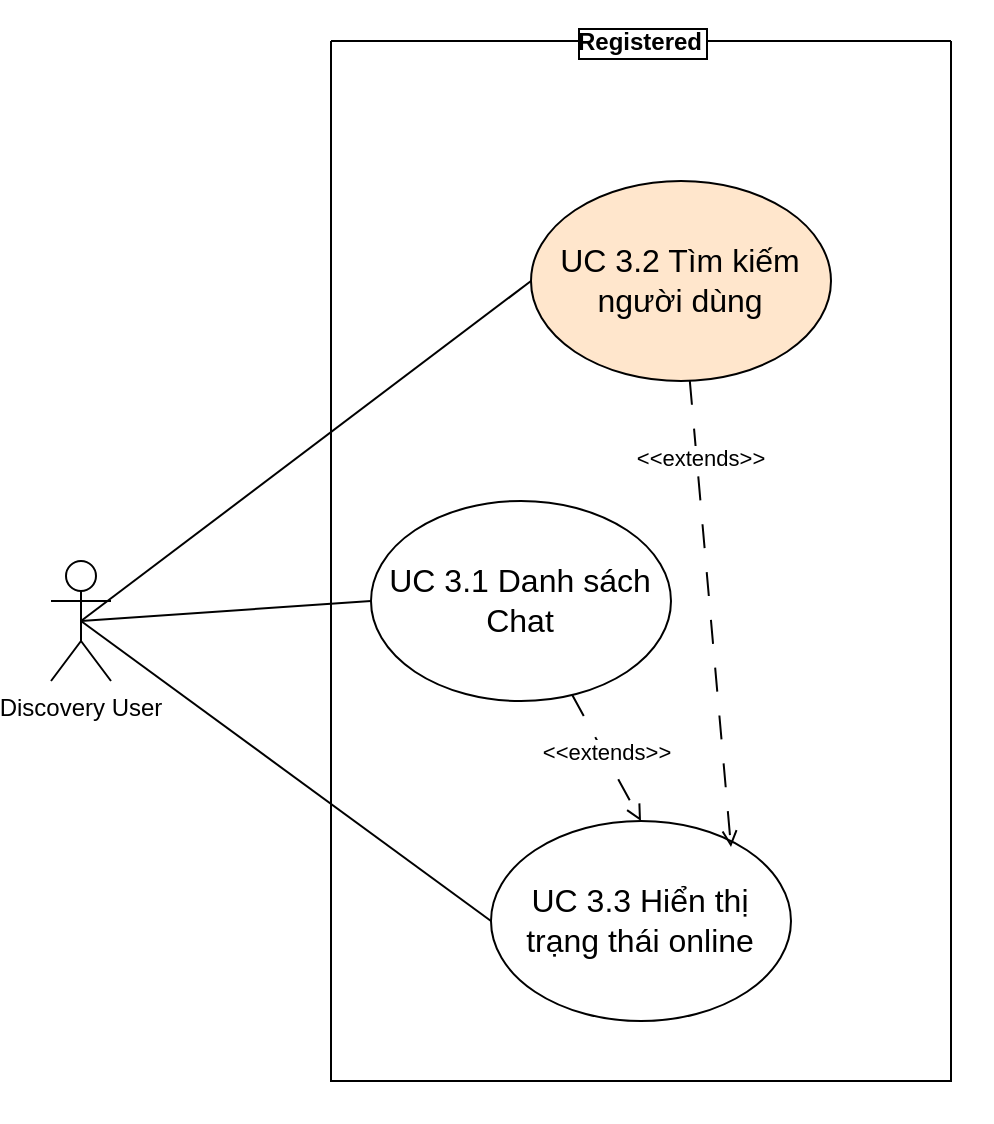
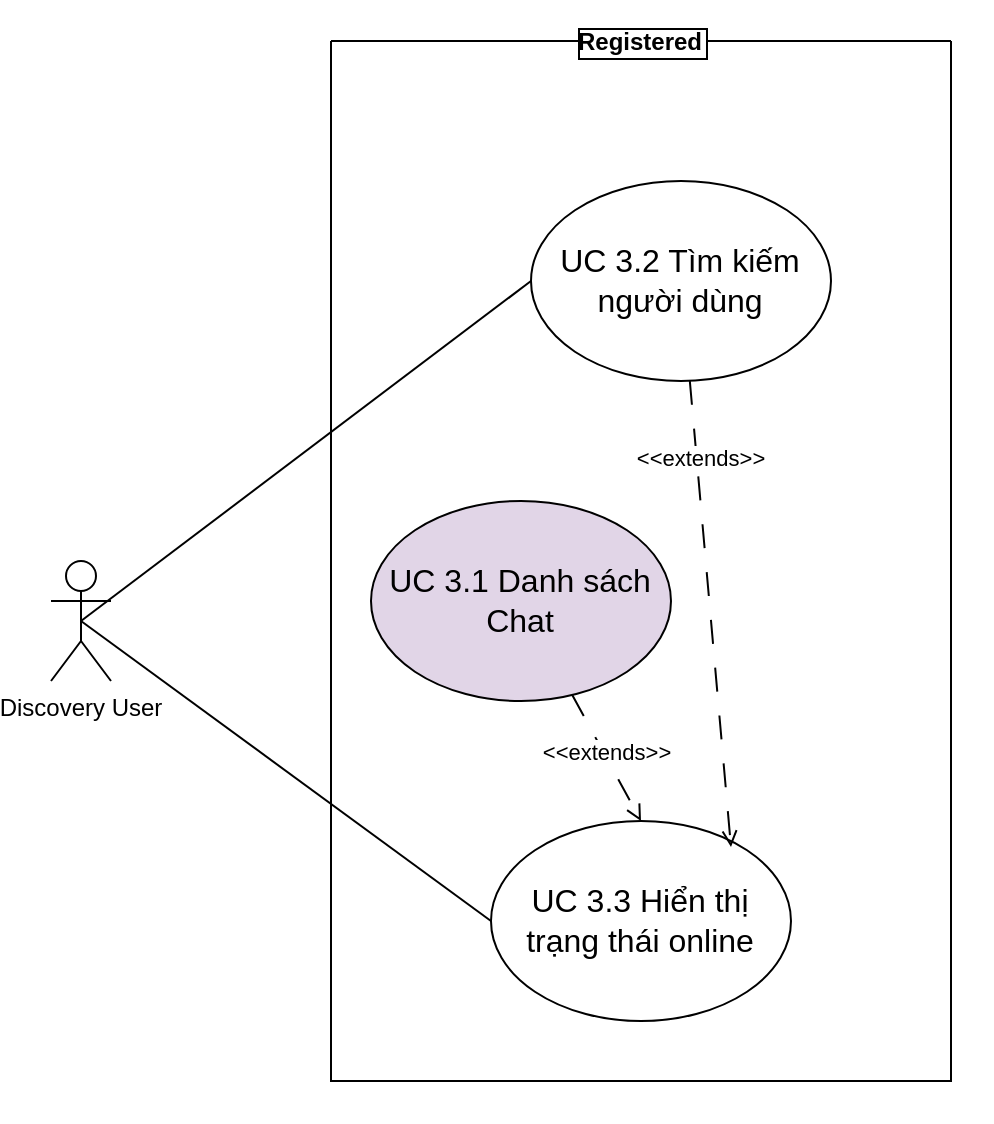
(681, 281) -> (681, 281)
(521, 601) -> (521, 601)
(235, 610) -> none
